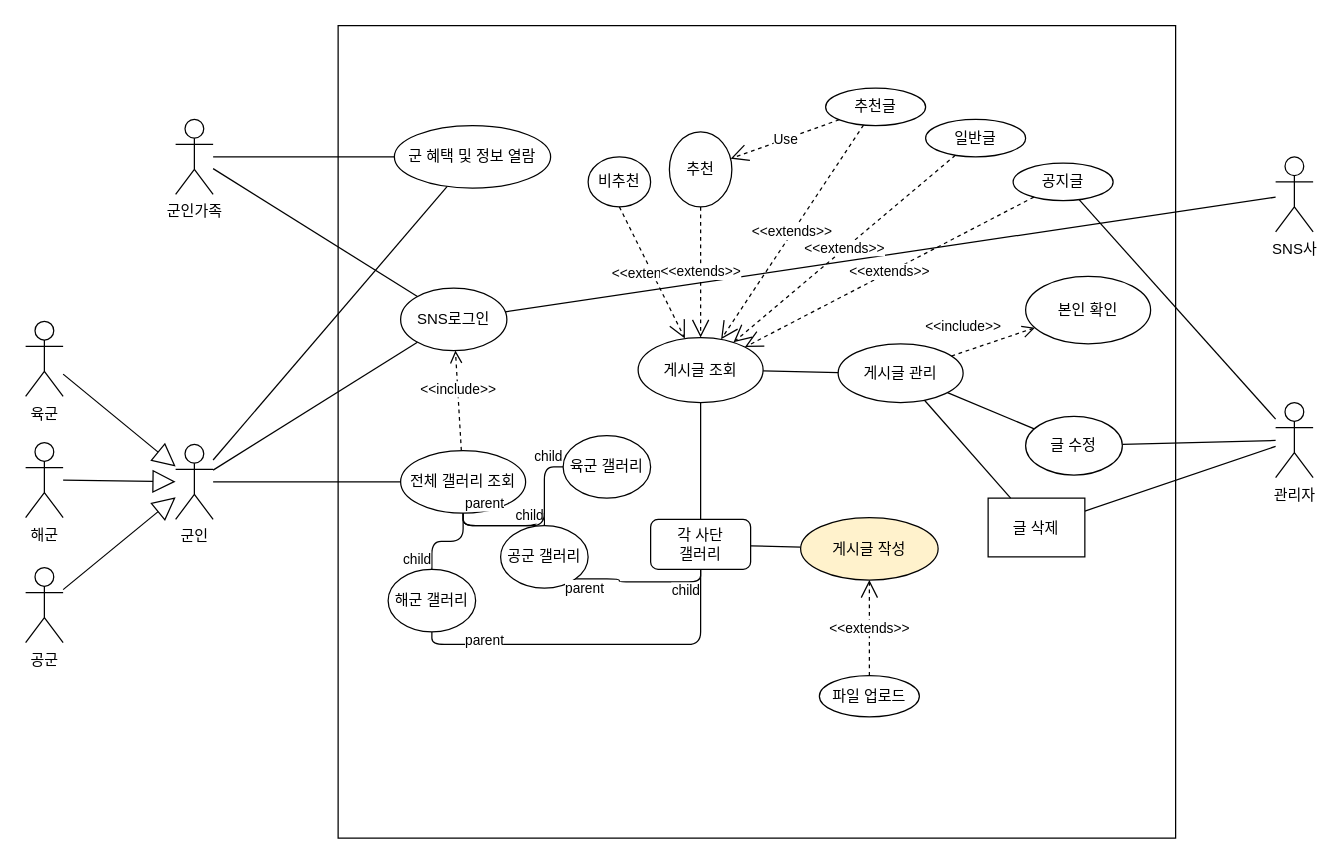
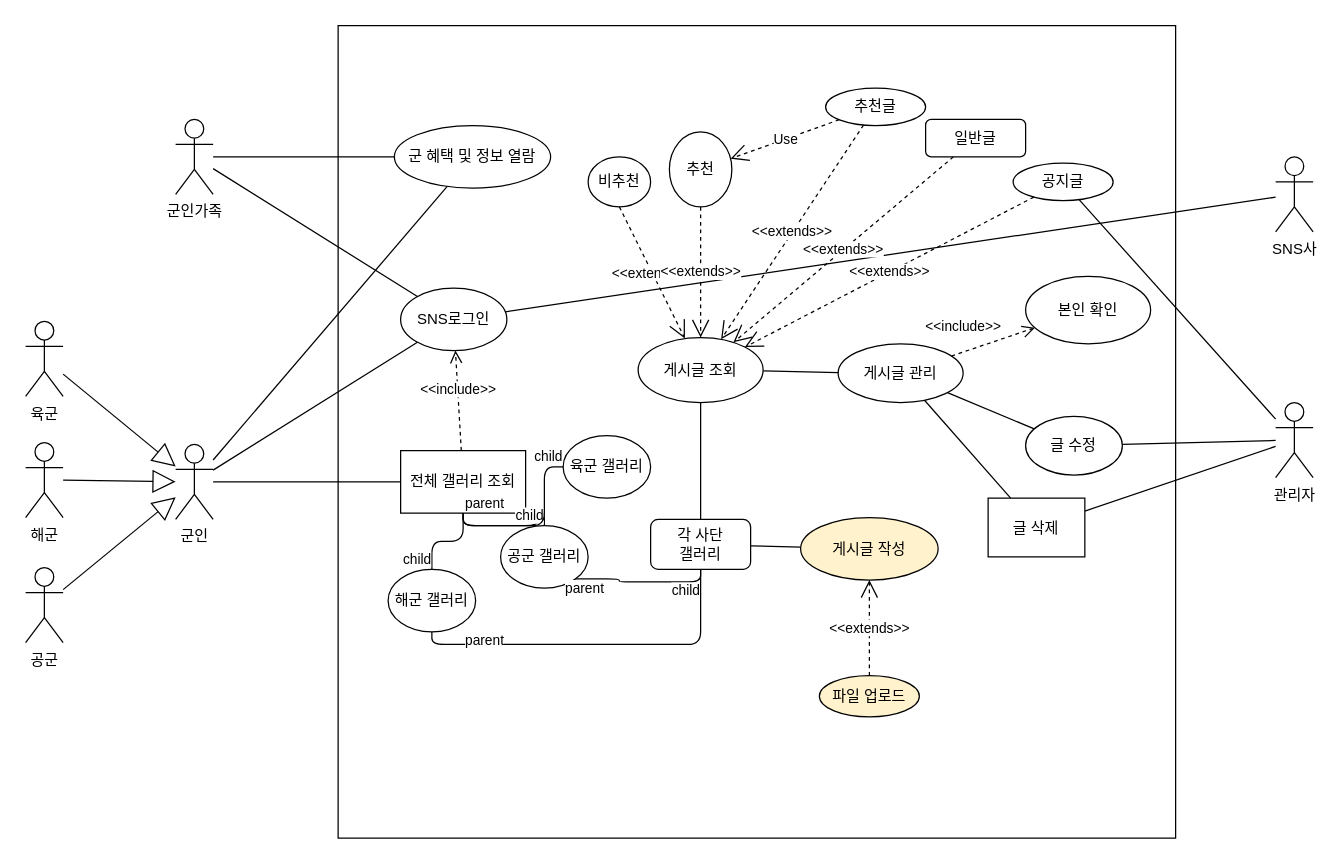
(976, 138) -> (976, 138)
(463, 482) -> (463, 482)
(869, 696) -> (869, 696)
